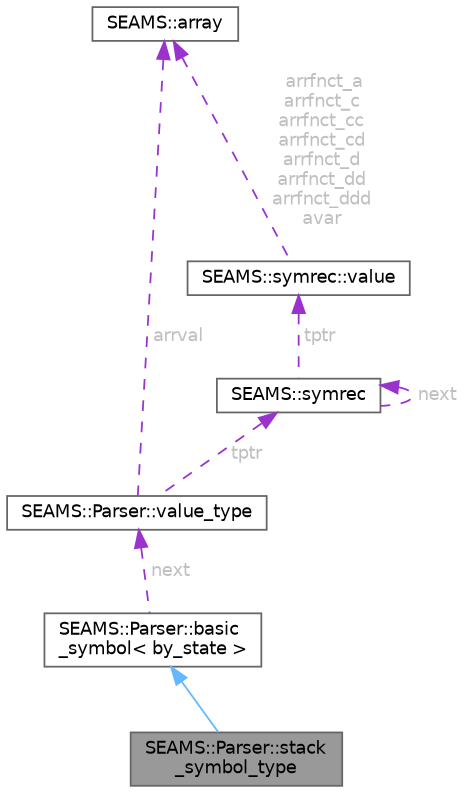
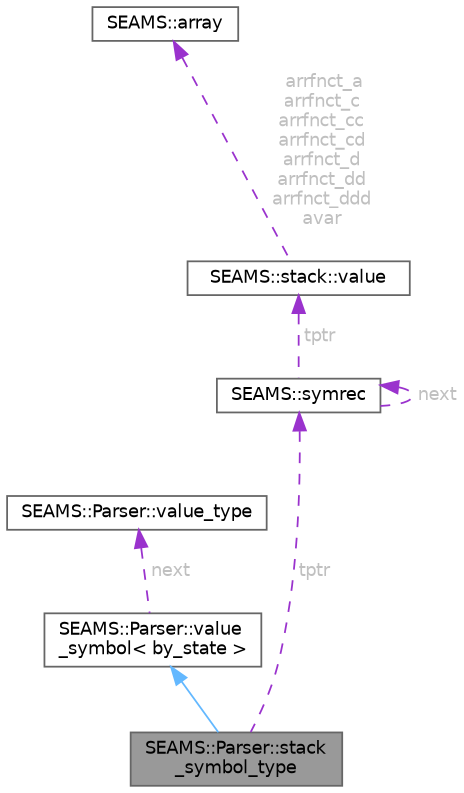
(151, 278) -> none
(299, 278) -> (299, 278)
(210, 460) -> (292, 585)
(153, 640) -> (153, 640)
